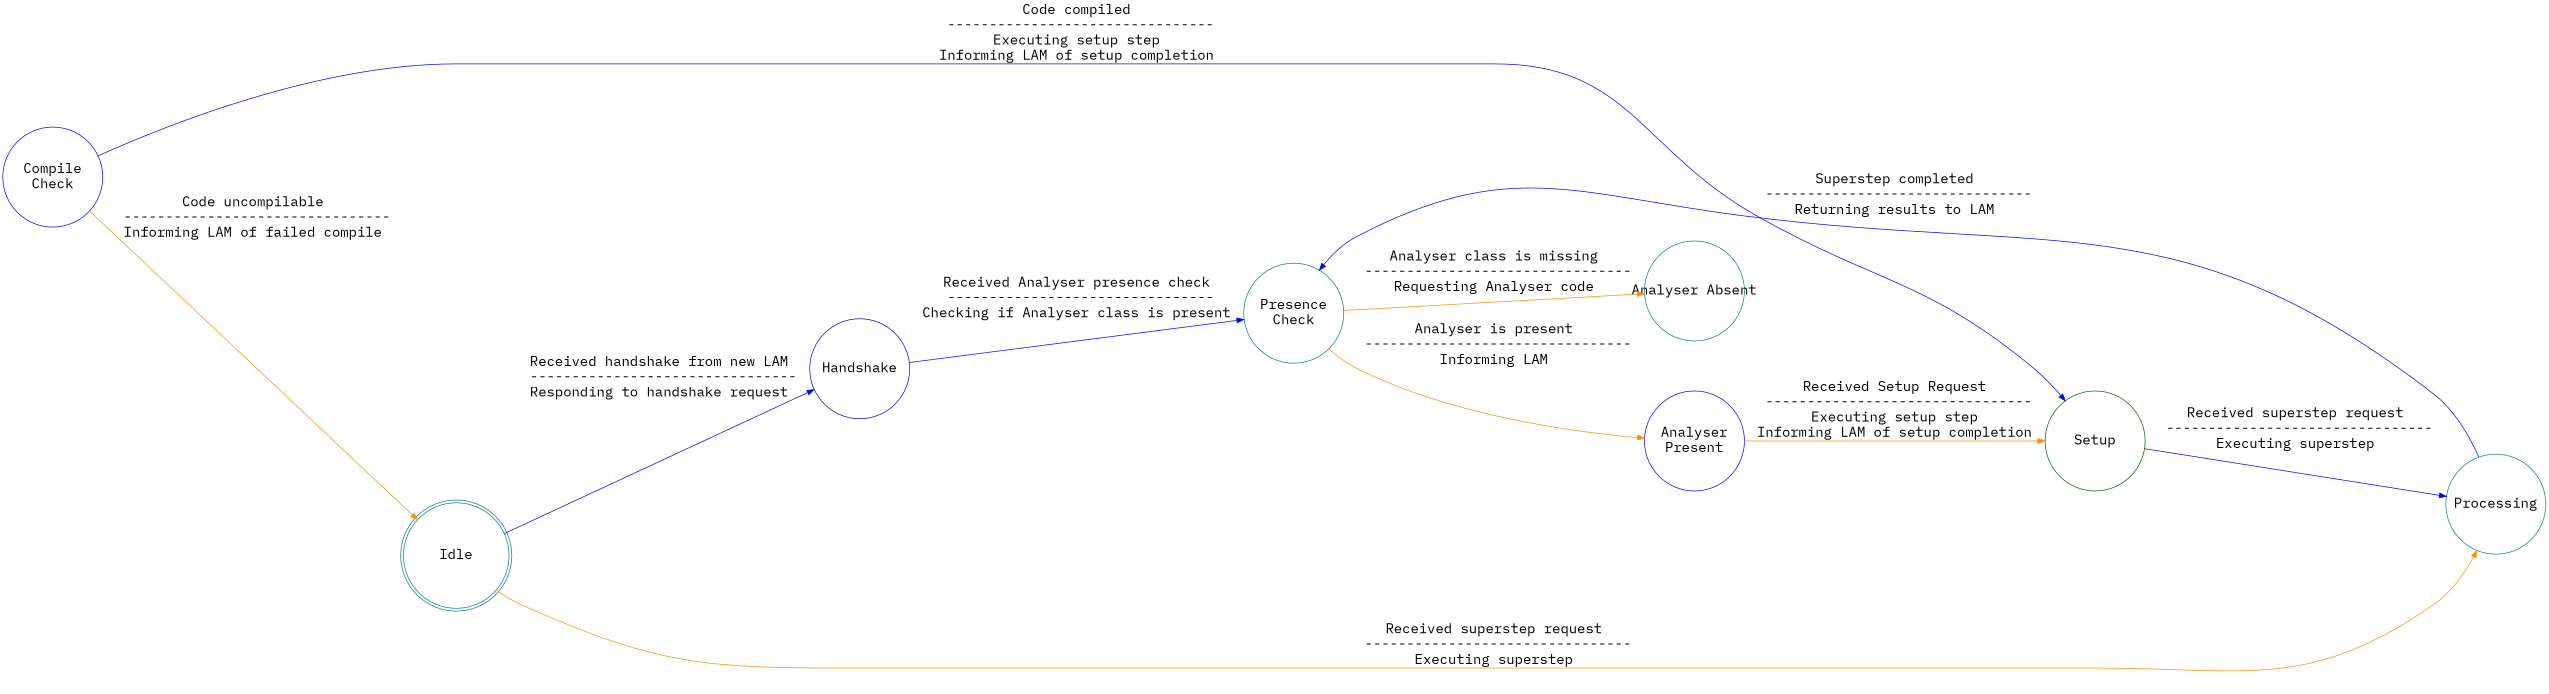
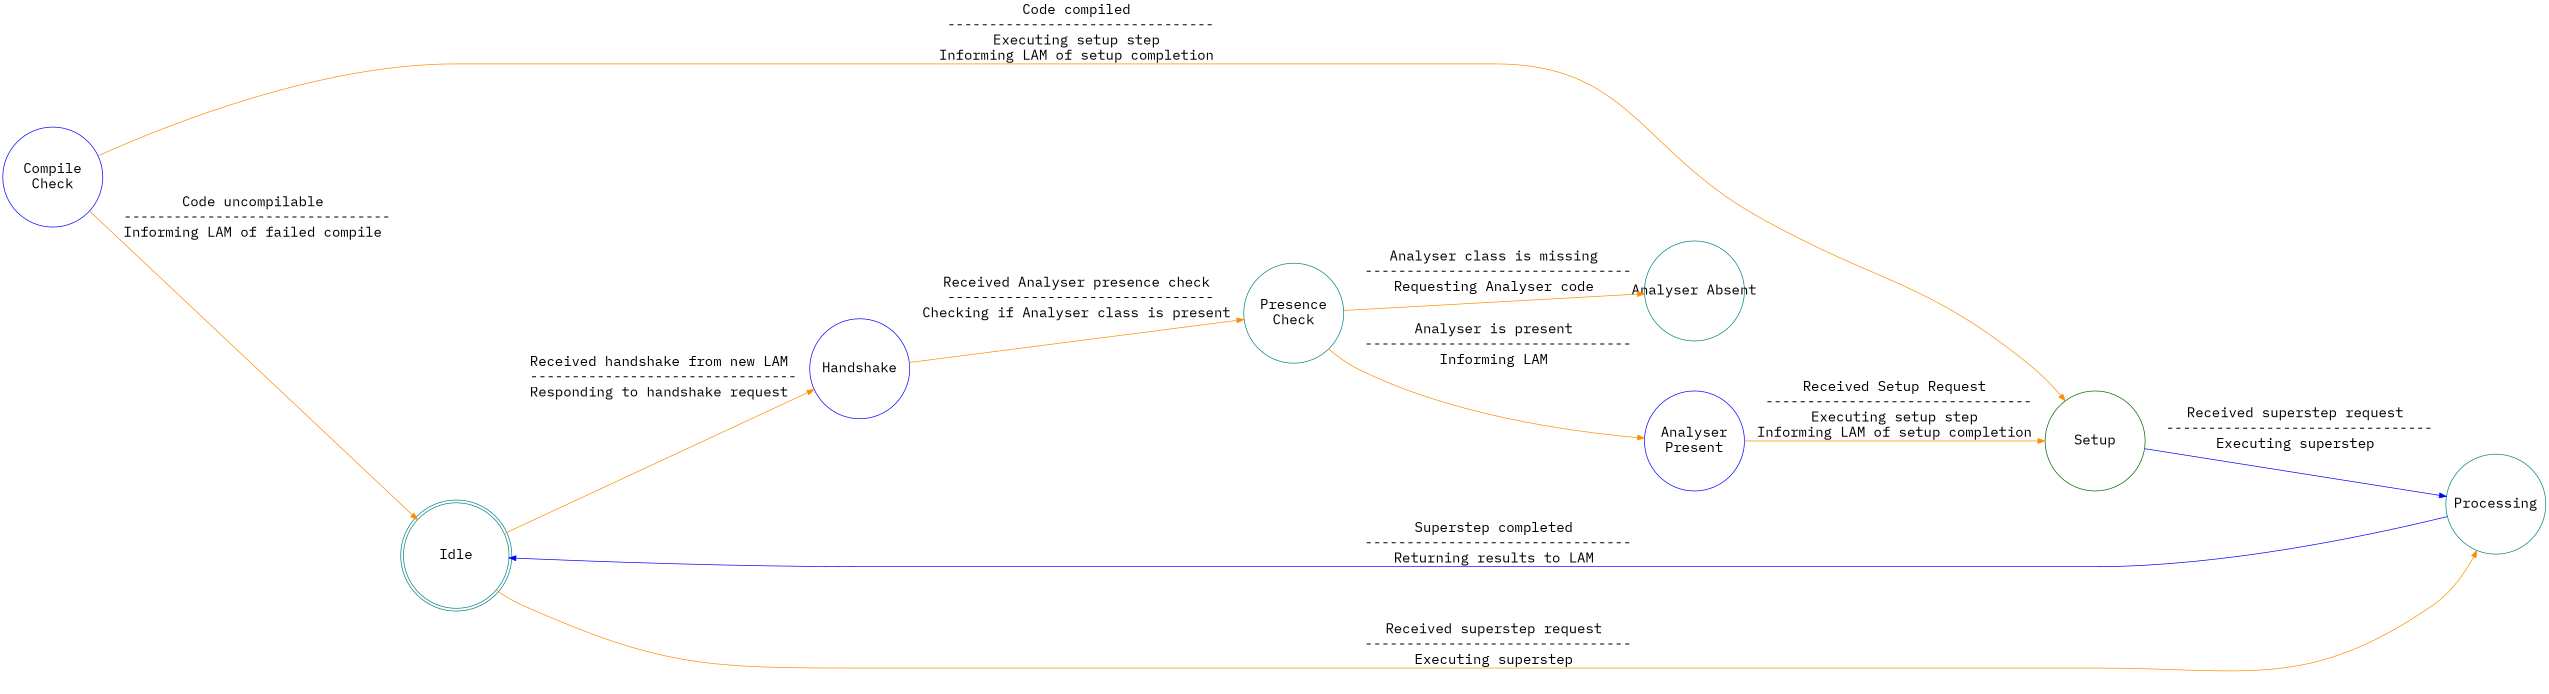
(1123, 64) -> (1123, 64)
(1925, 232) -> (1484, 567)
(1073, 341) -> (1073, 341)
(656, 463) -> (656, 463)
